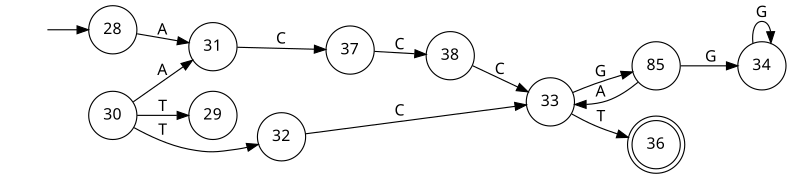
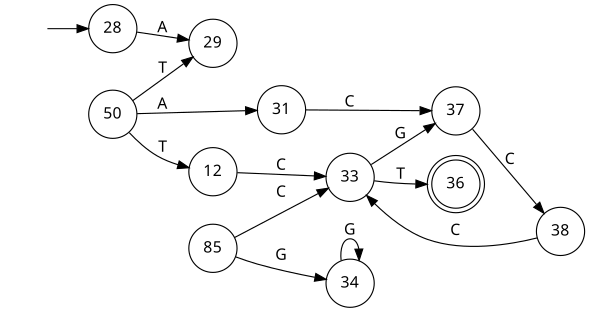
(157, 37) -> (157, 35)
(597, 83) -> (398, 147)
(601, 92) -> (282, 193)
(113, 115) -> (113, 114)
(282, 137) -> (213, 172)
